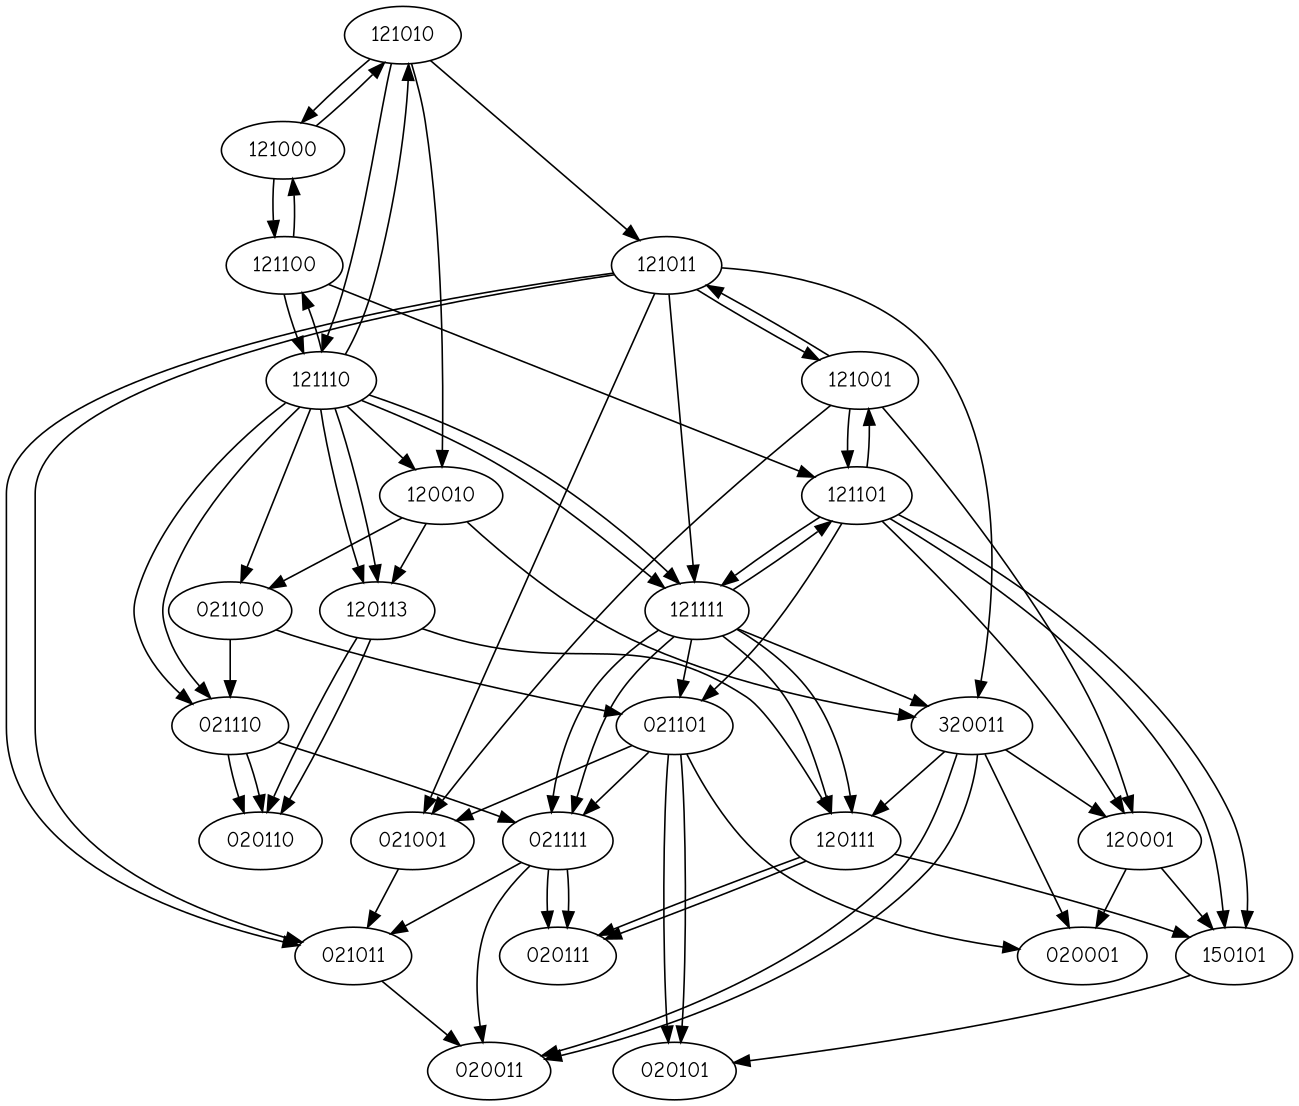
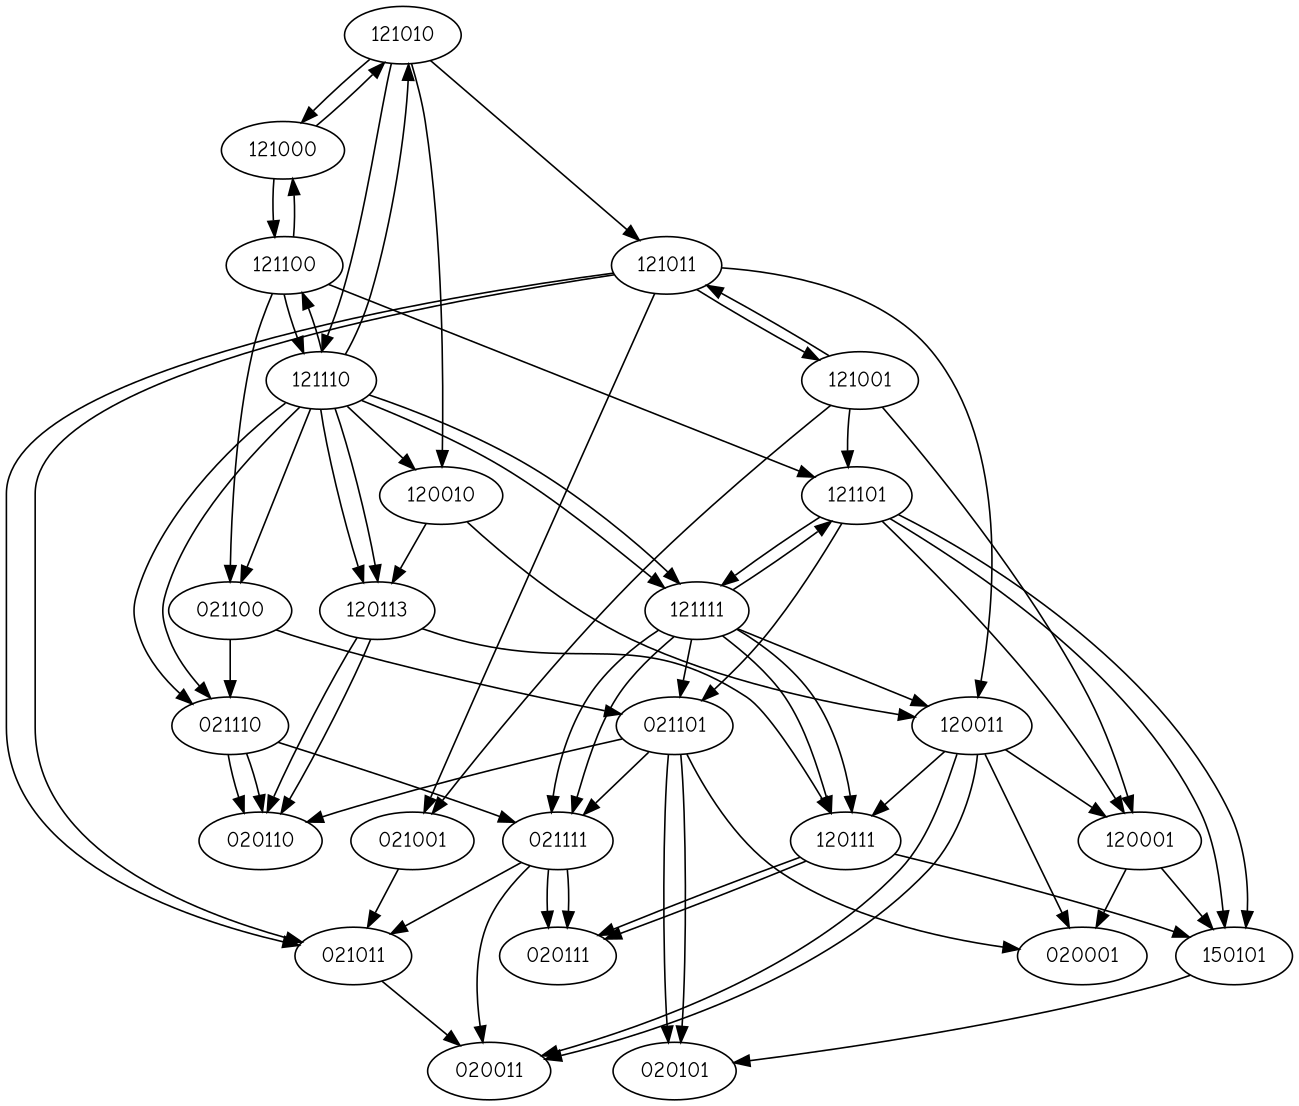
(682, 437) -> none
(869, 446) -> none
(343, 549) -> (240, 428)
(972, 726) -> (972, 726)
(544, 783) -> (479, 773)
